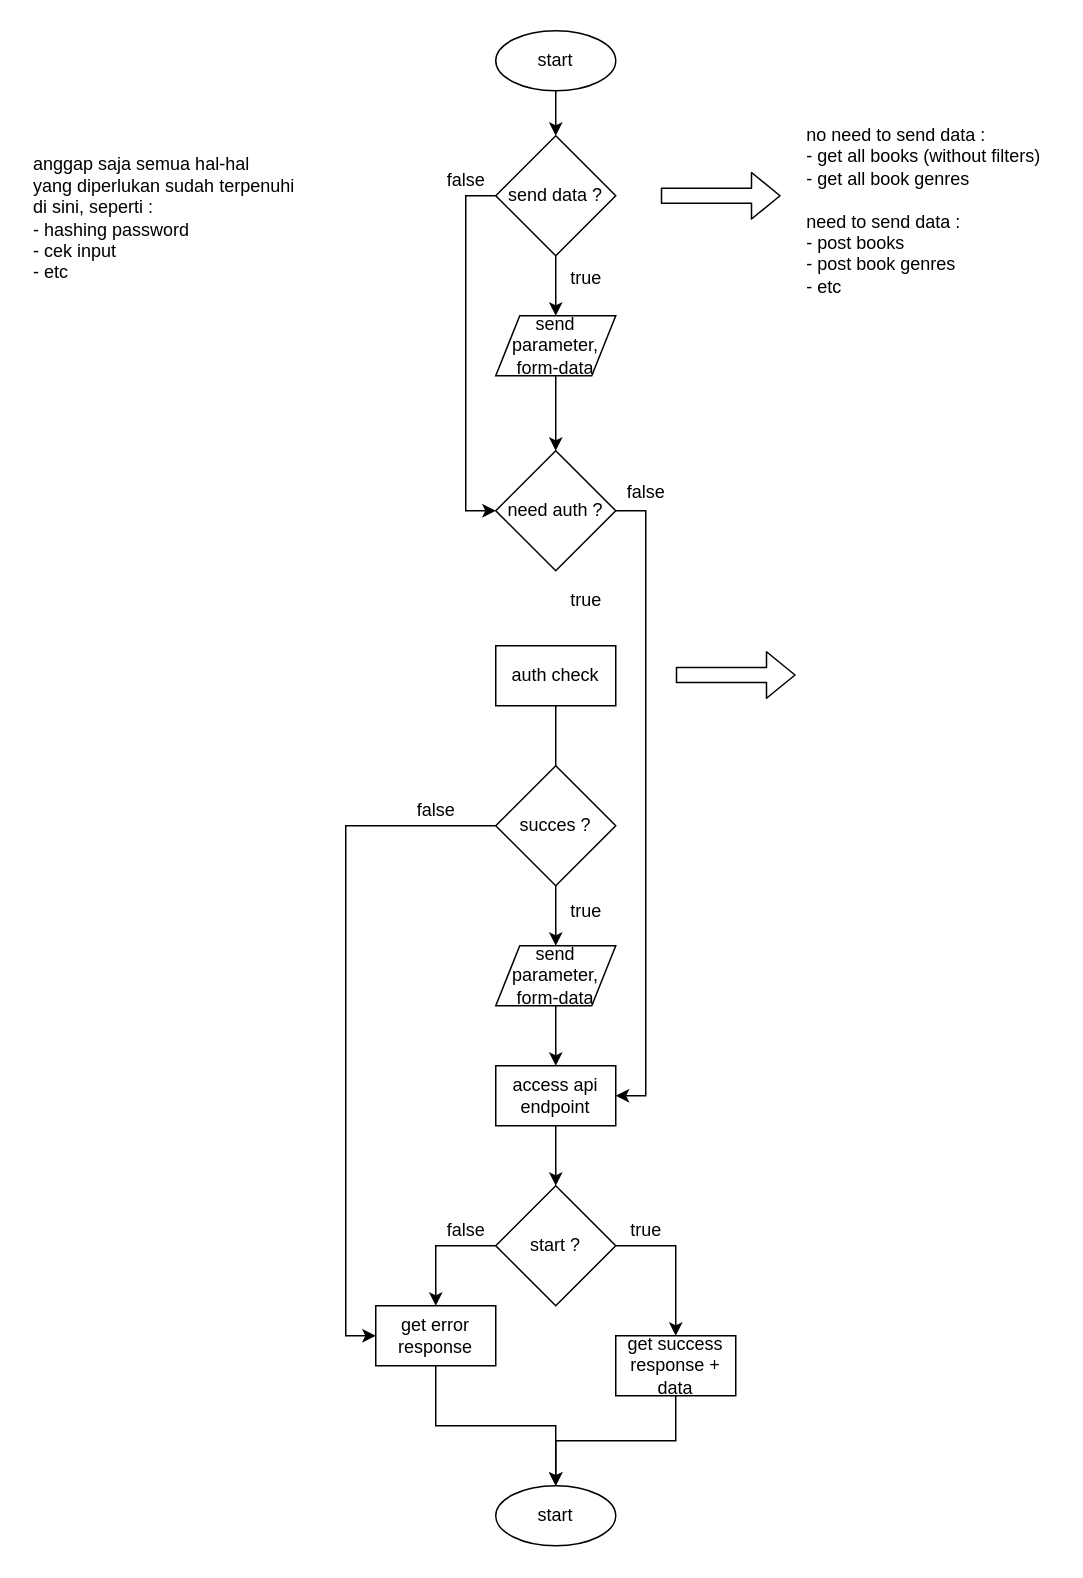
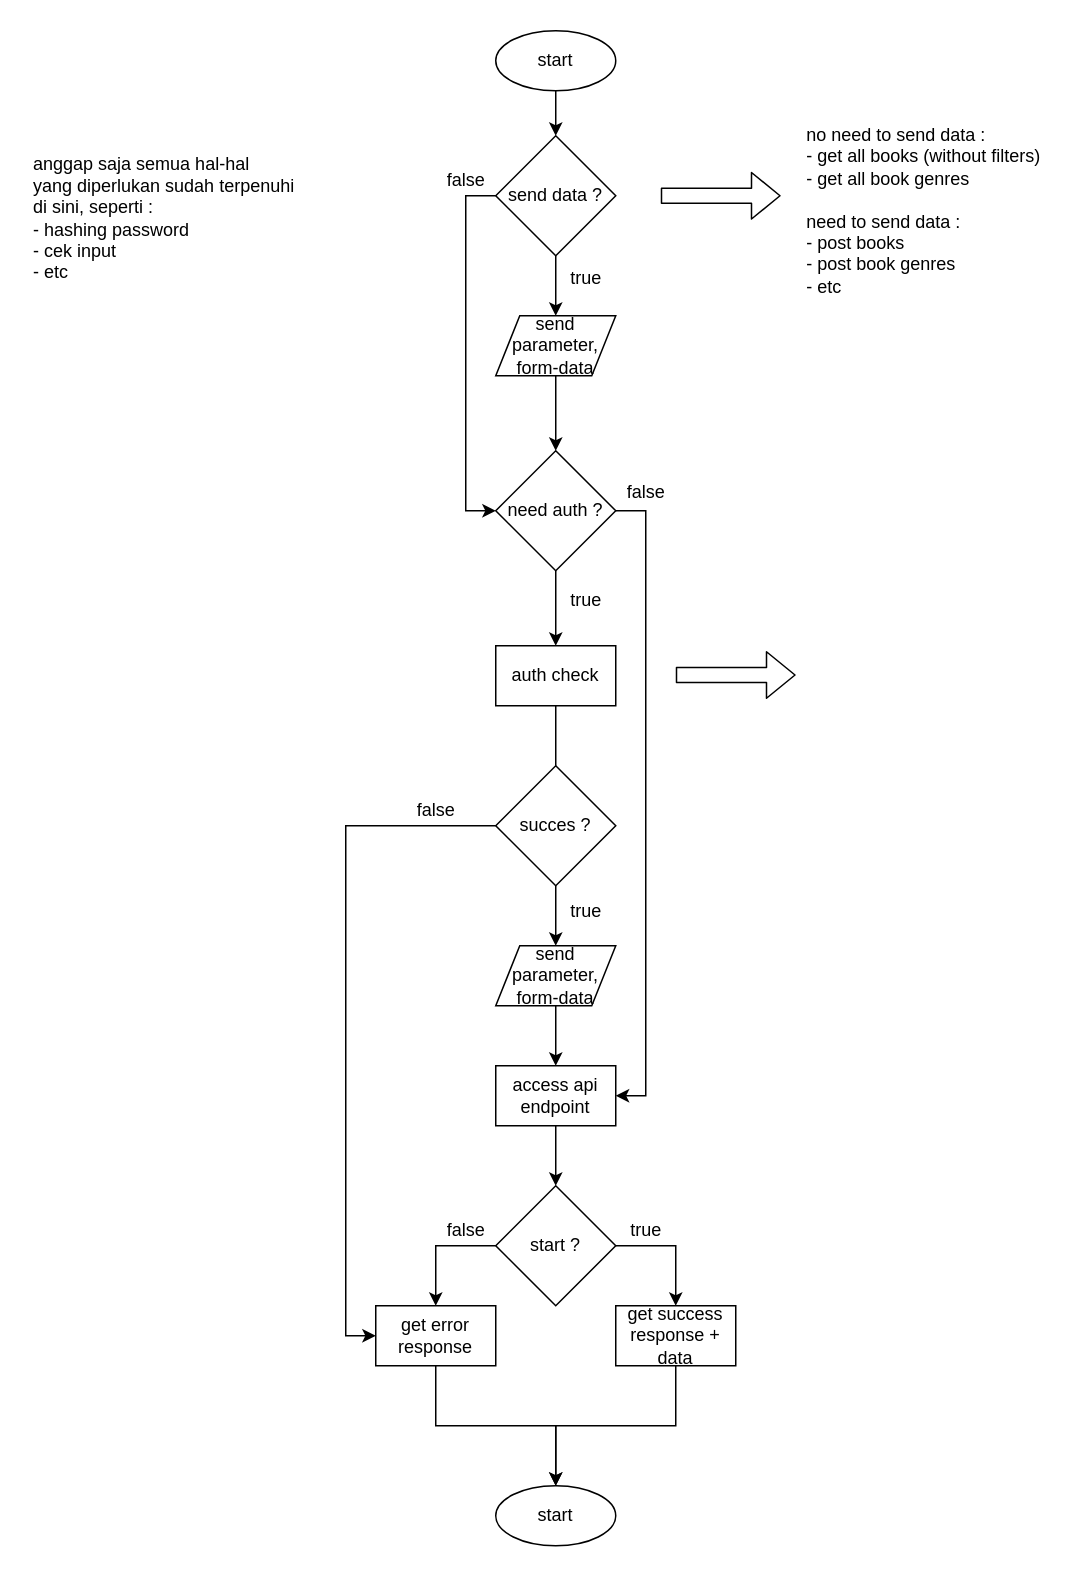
none -> (556, 603)
(676, 1366) -> (676, 1336)
